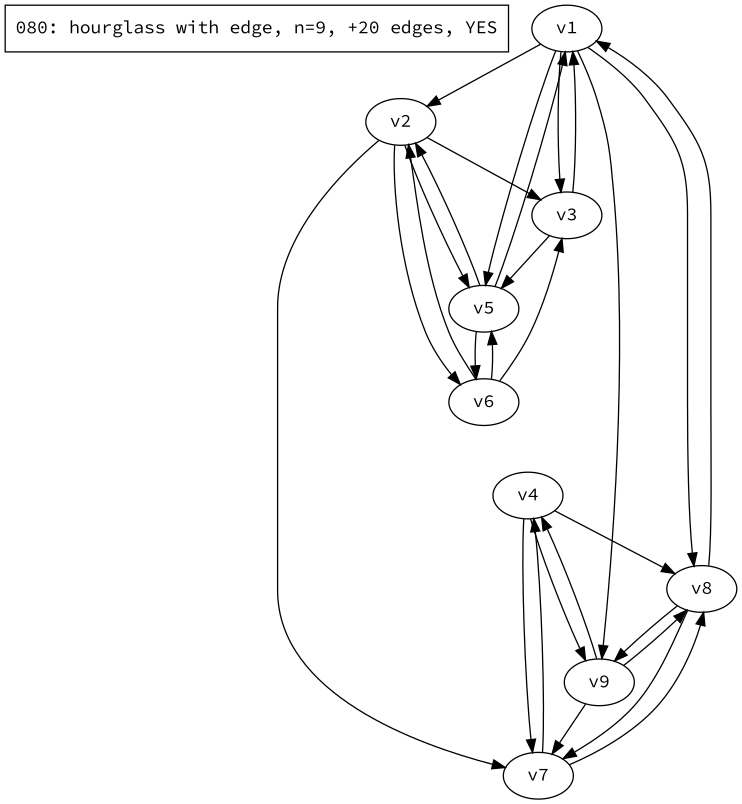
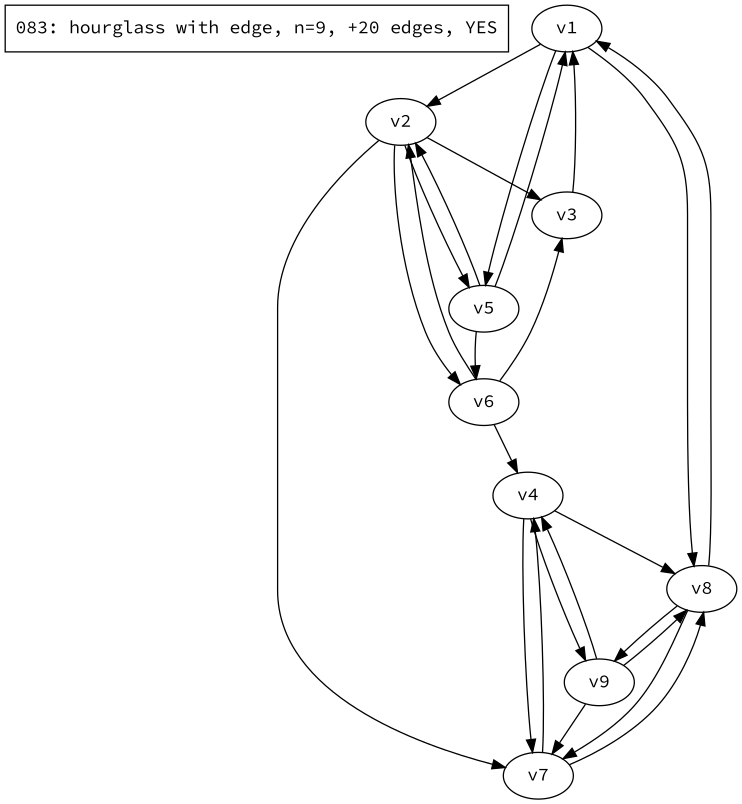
(257, 29) -> (257, 29)
(558, 115) -> none
(530, 257) -> none
(619, 346) -> none
(493, 362) -> (503, 443)
